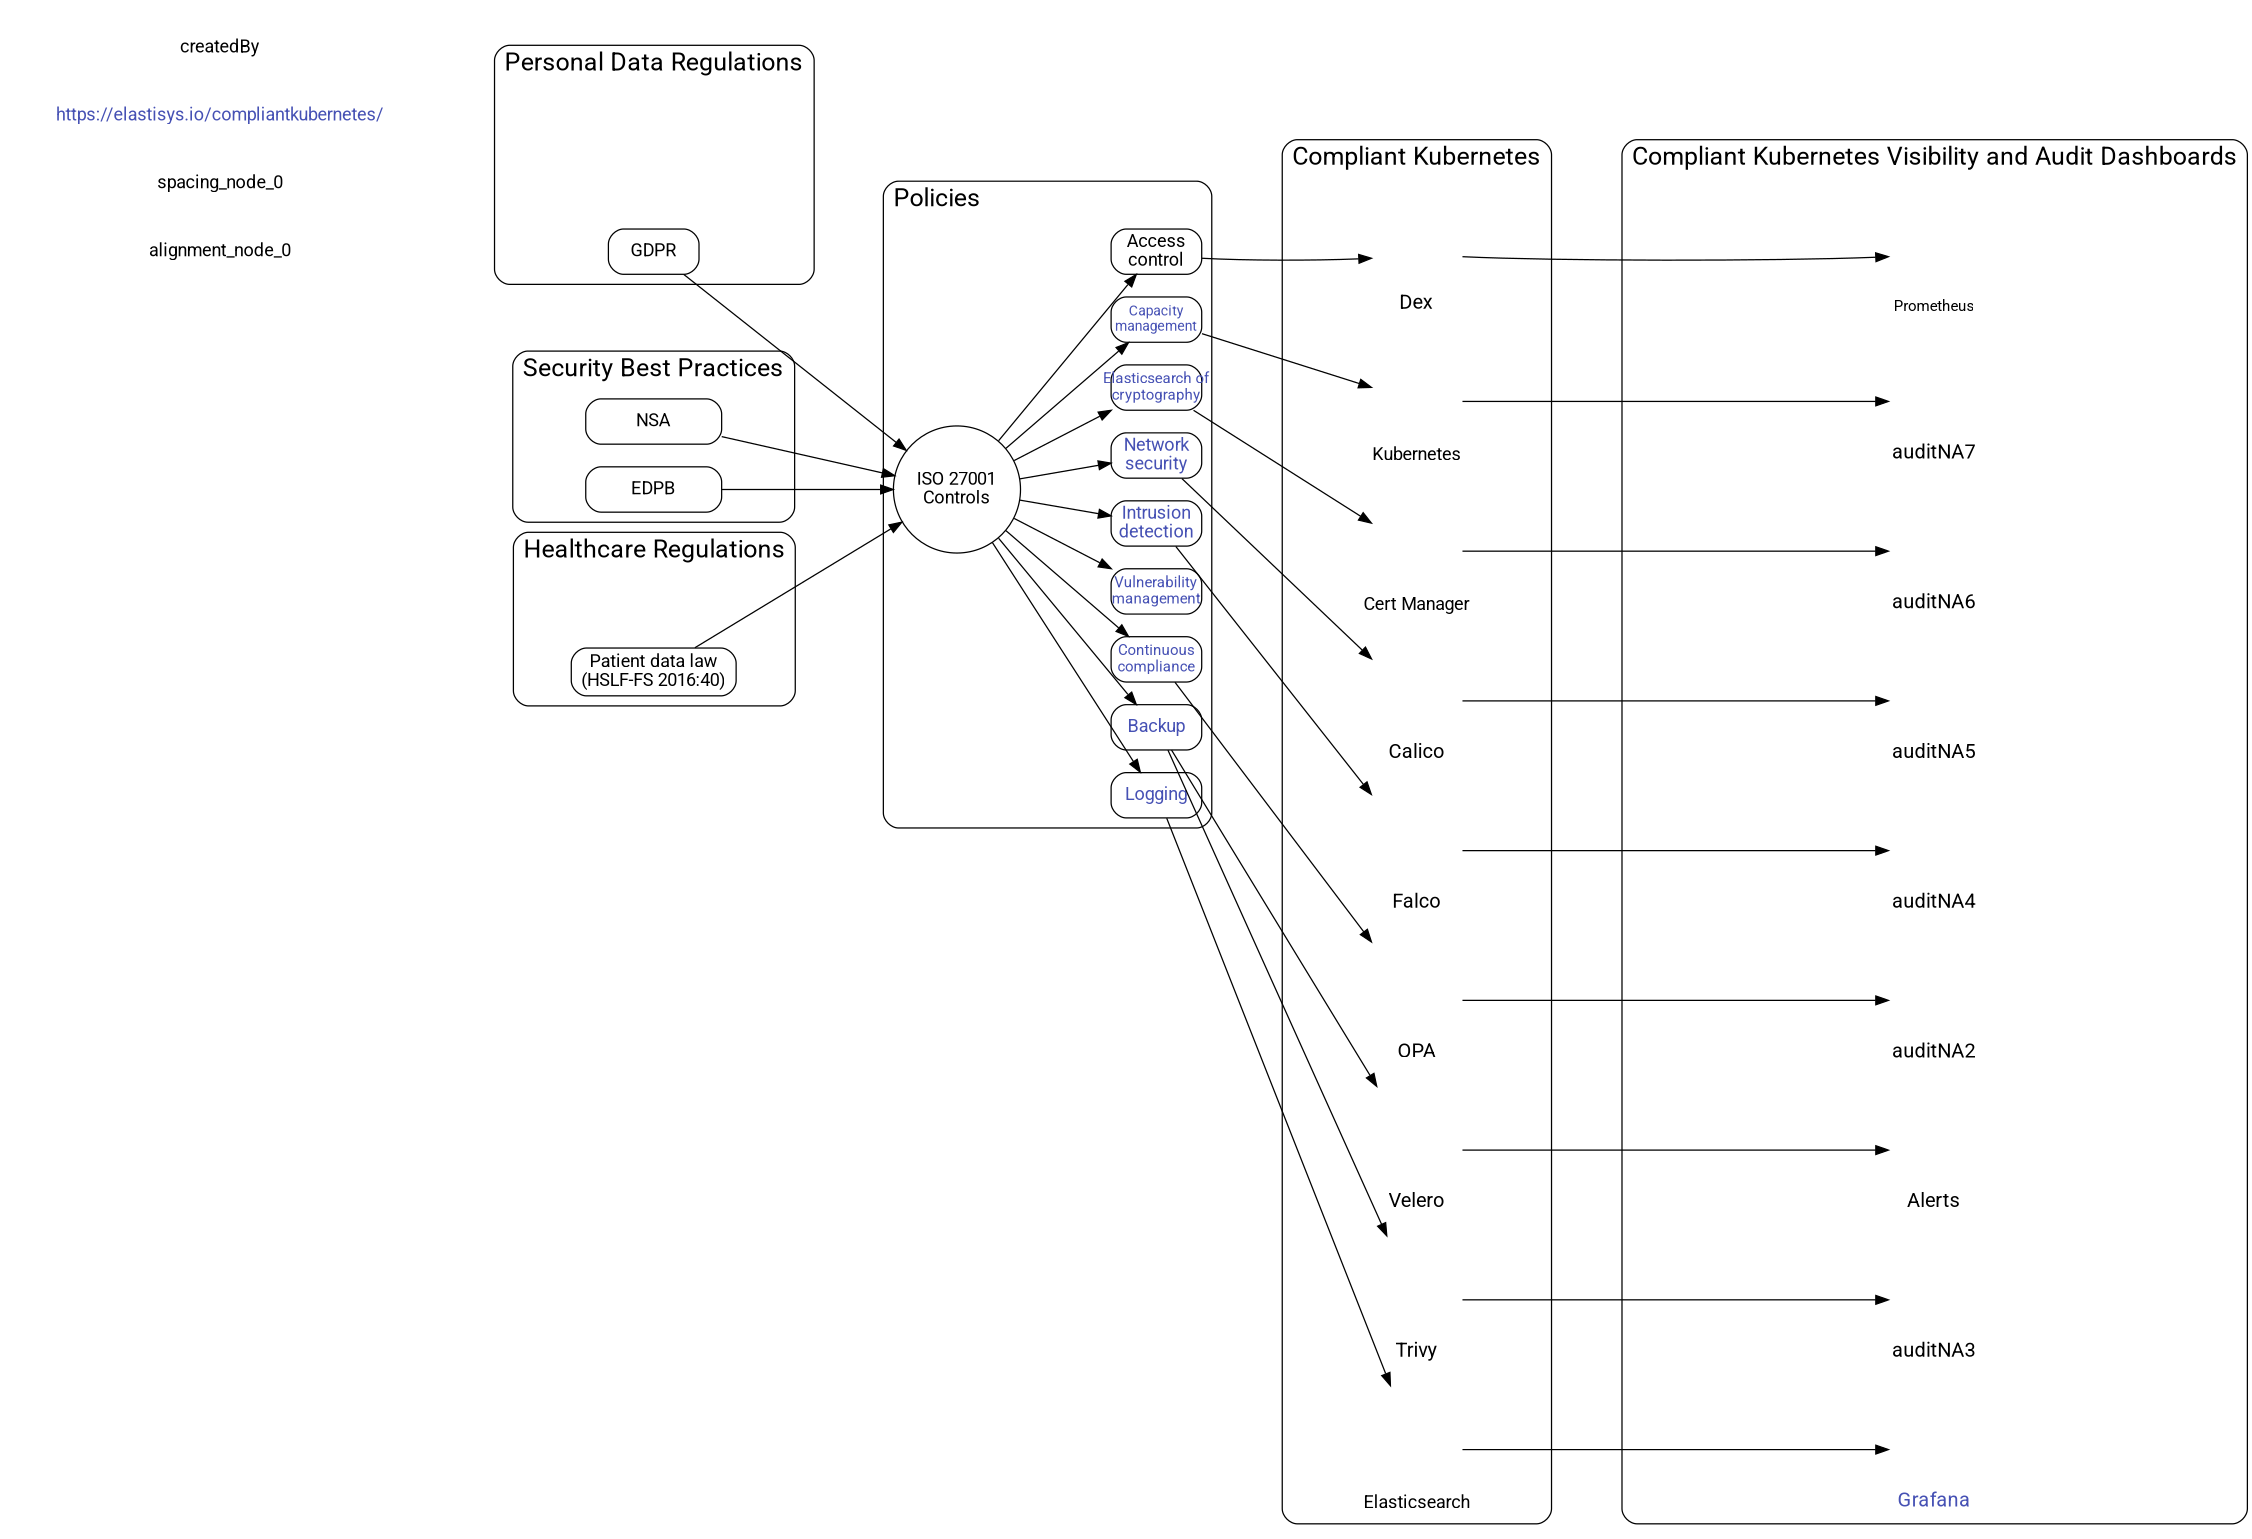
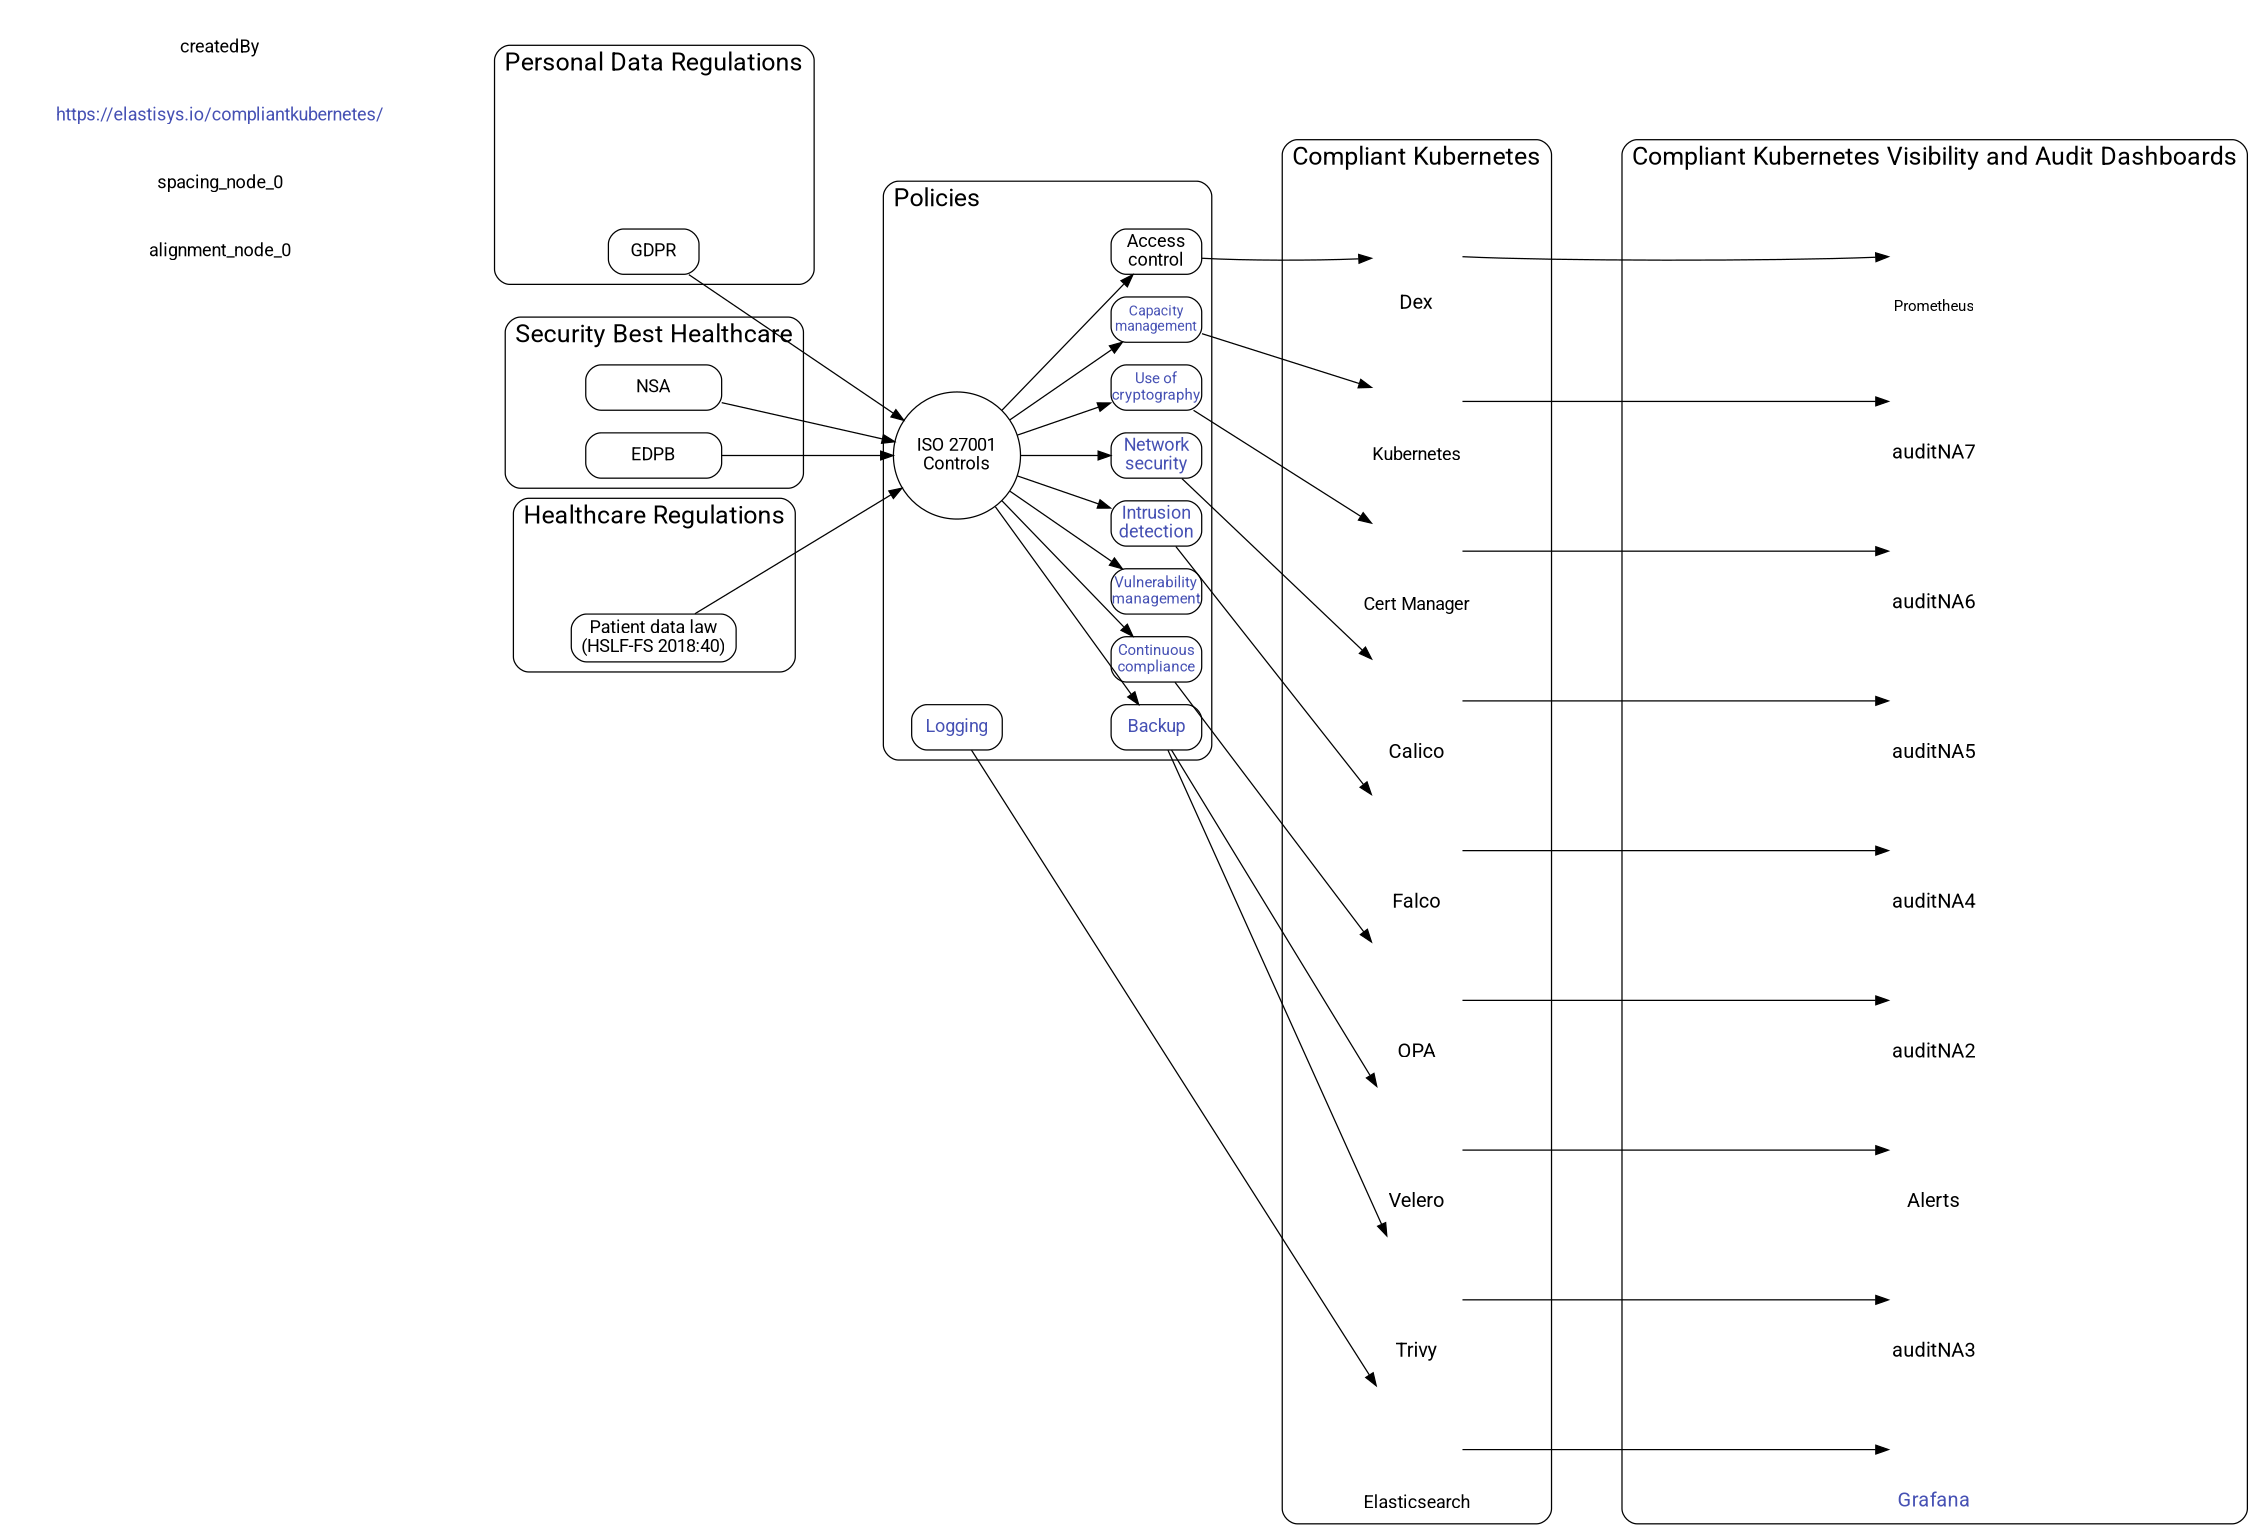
(654, 370) -> (654, 336)
(1156, 388) -> (1156, 388)
(1063, 652) -> none
(654, 672) -> (654, 638)
